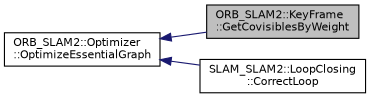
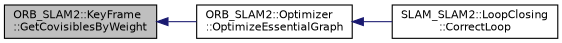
(189, 35) -> (182, 22)
